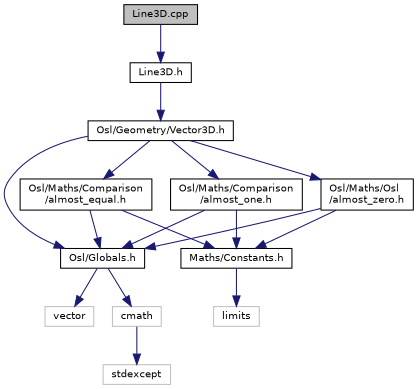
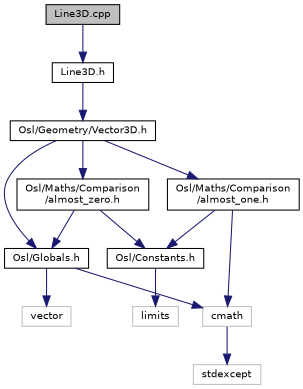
(86, 195) -> none
(367, 195) -> (83, 195)
(174, 225) -> (230, 253)
(236, 258) -> (156, 258)
